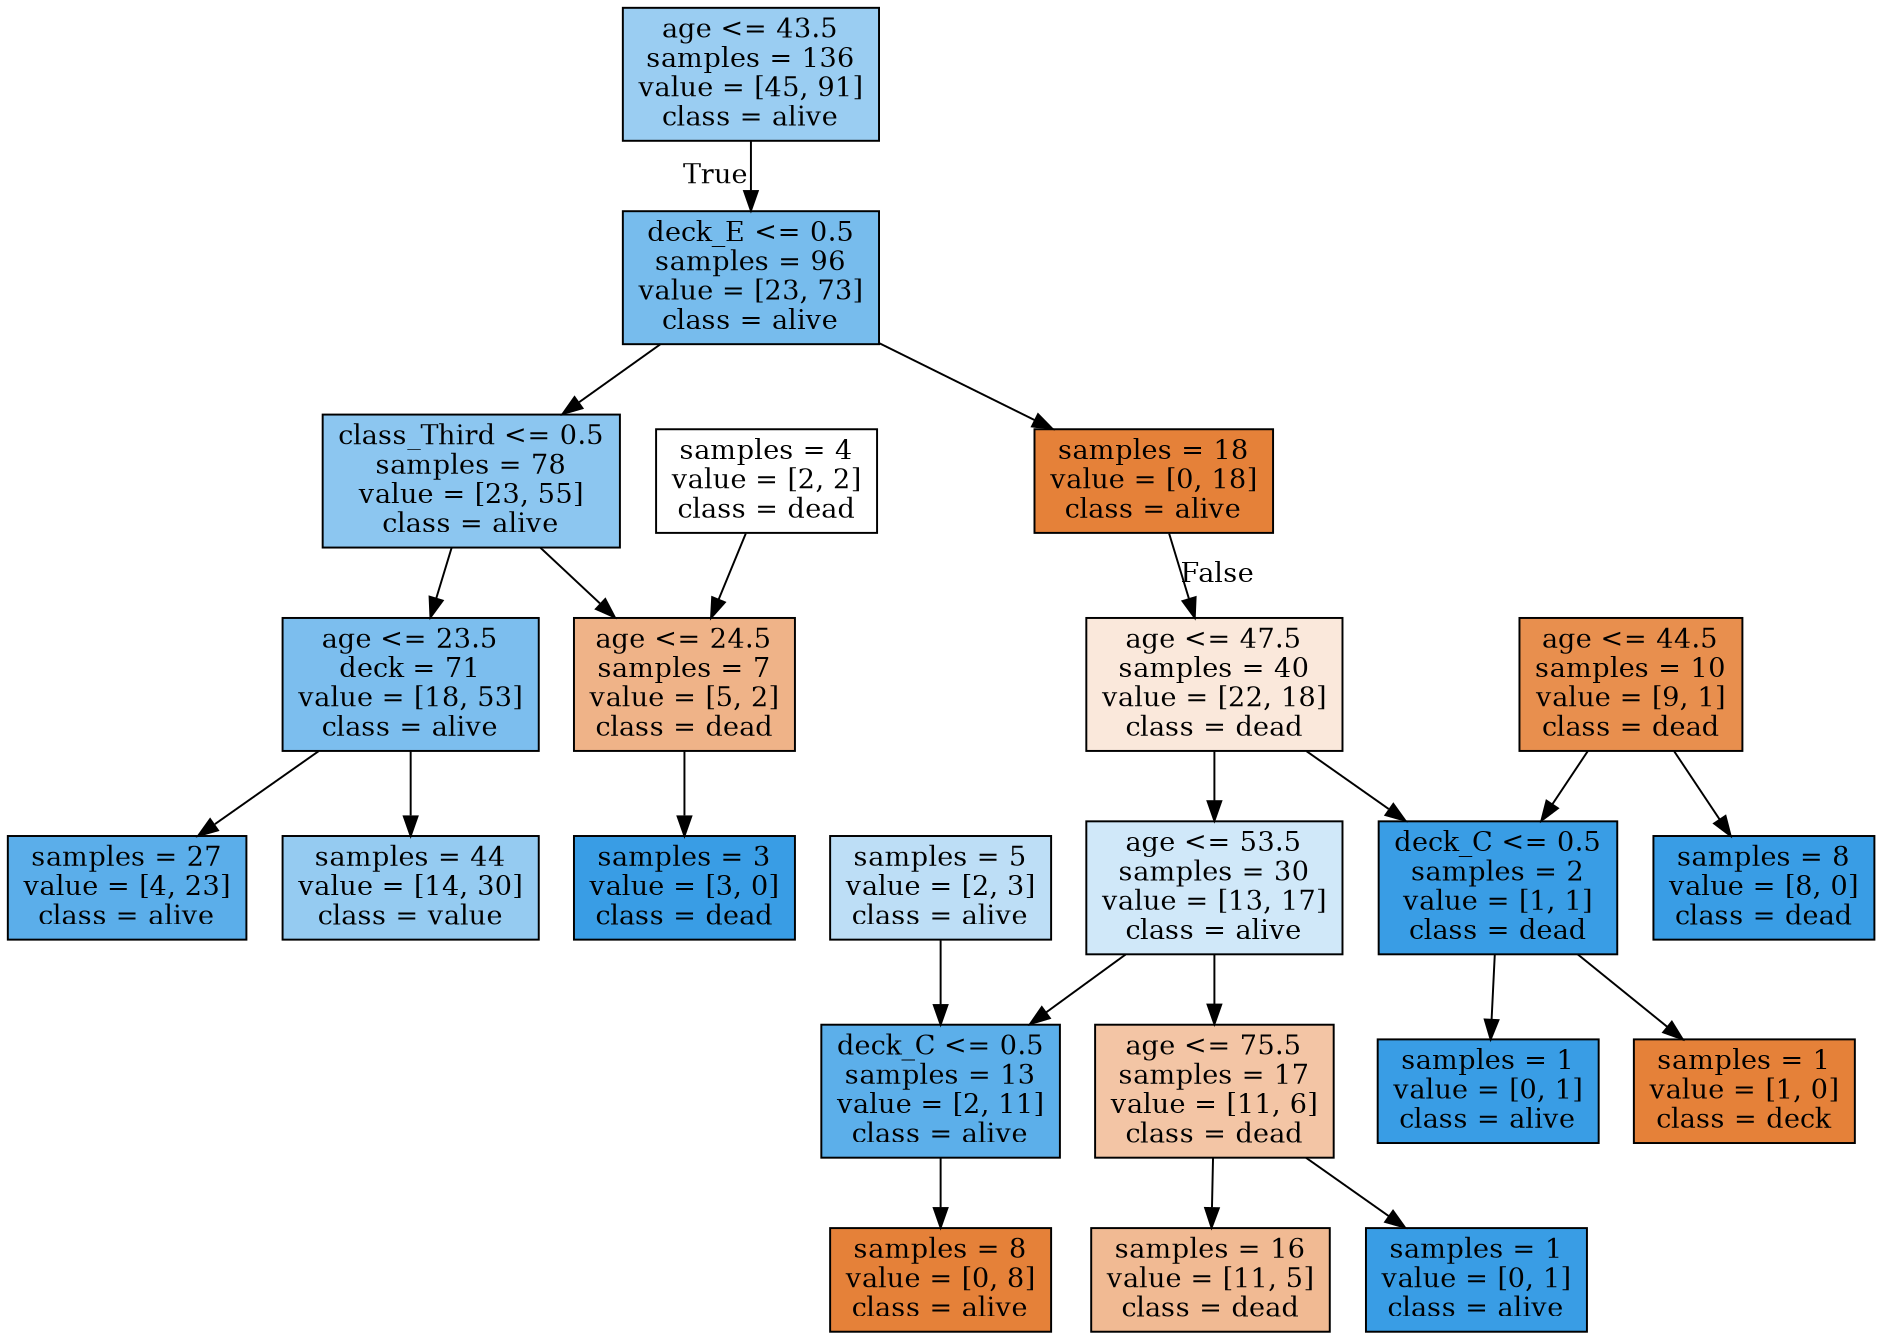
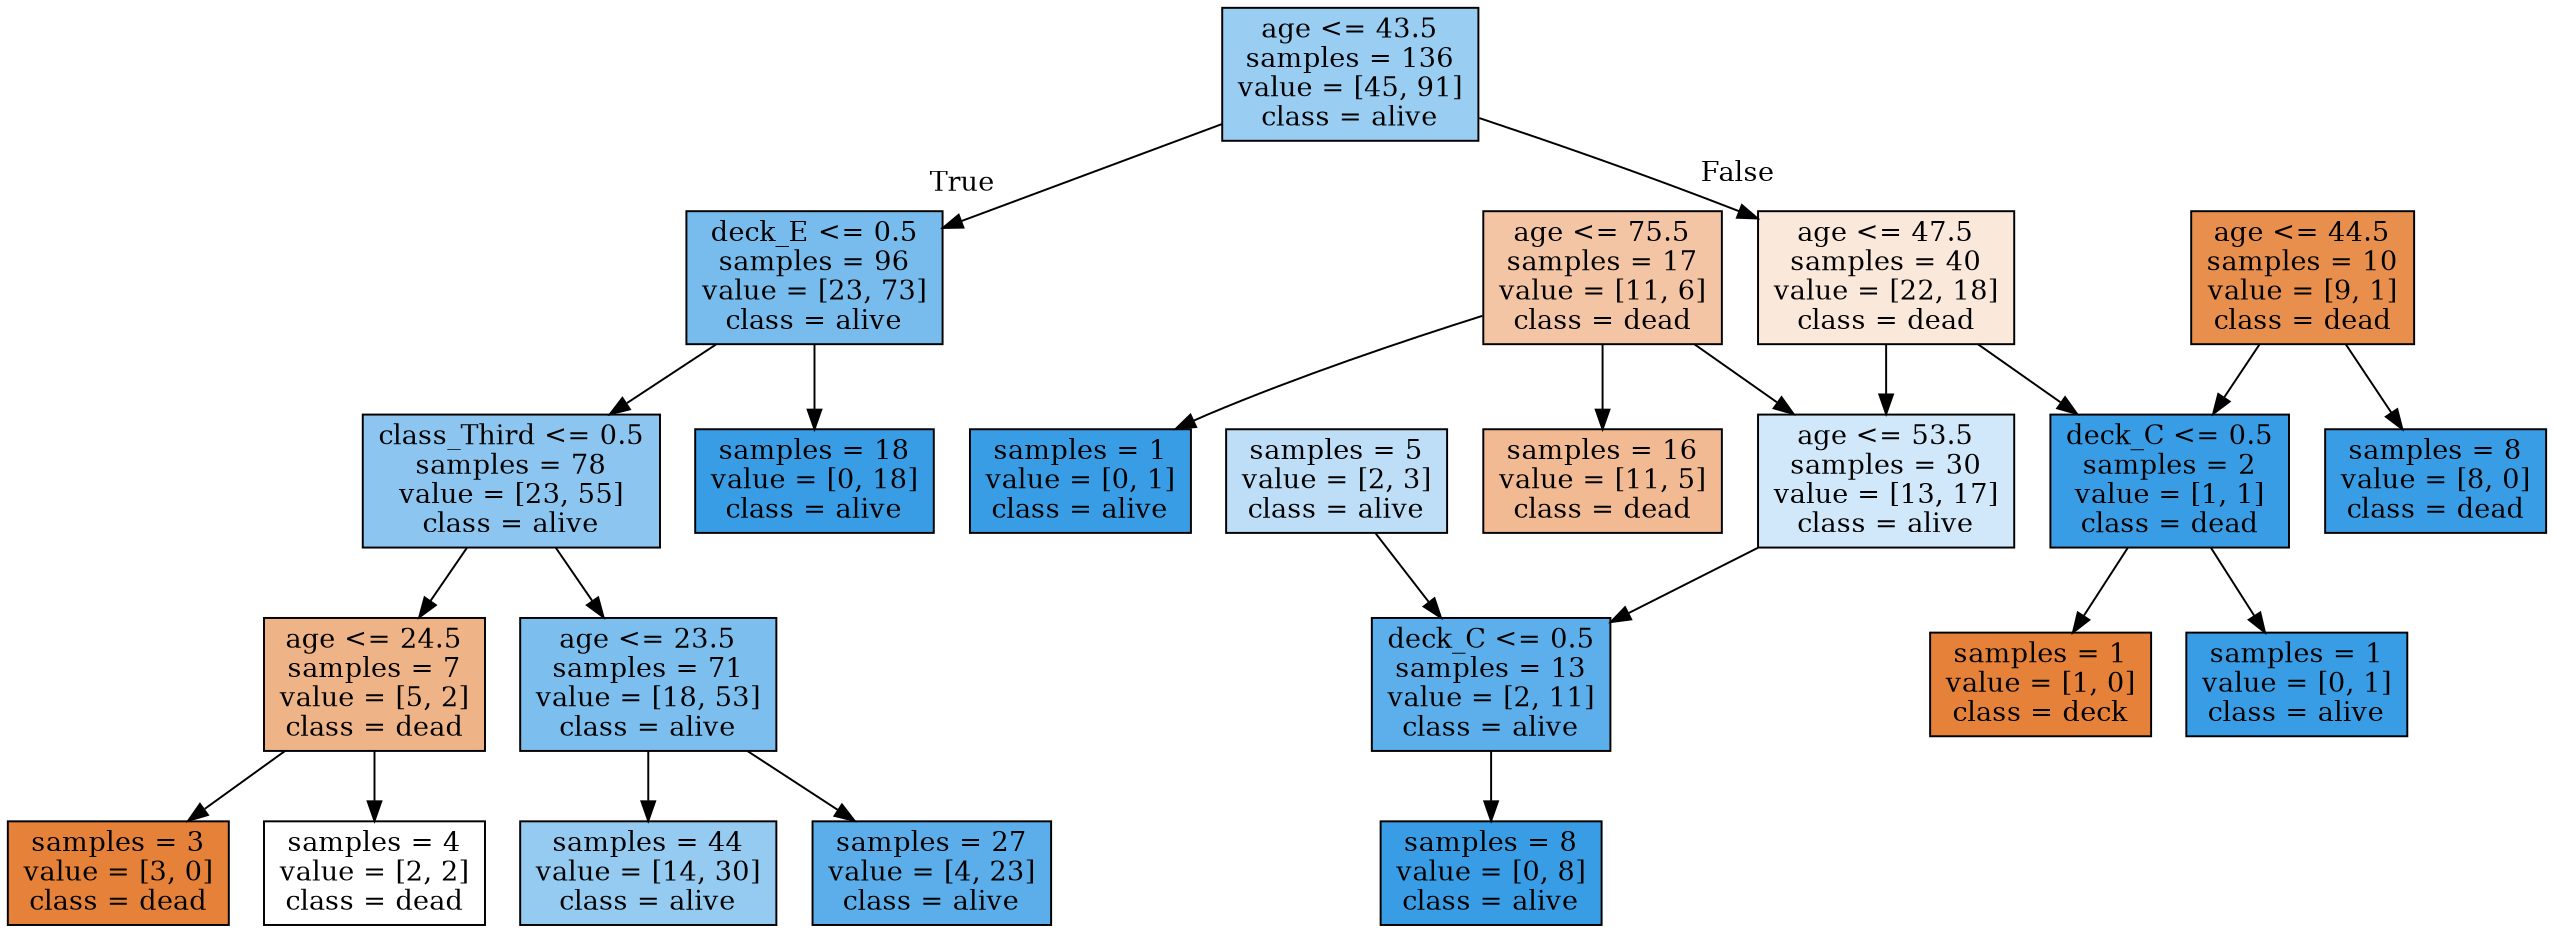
(1154, 481) -> (814, 481)
(732, 566) -> (374, 776)
(1179, 566) -> (1610, 163)
(411, 684) -> (648, 684)
(411, 888) -> (648, 873)
(684, 888) -> (118, 873)
(1214, 979) -> (1736, 373)
(941, 1280) -> (1491, 873)
